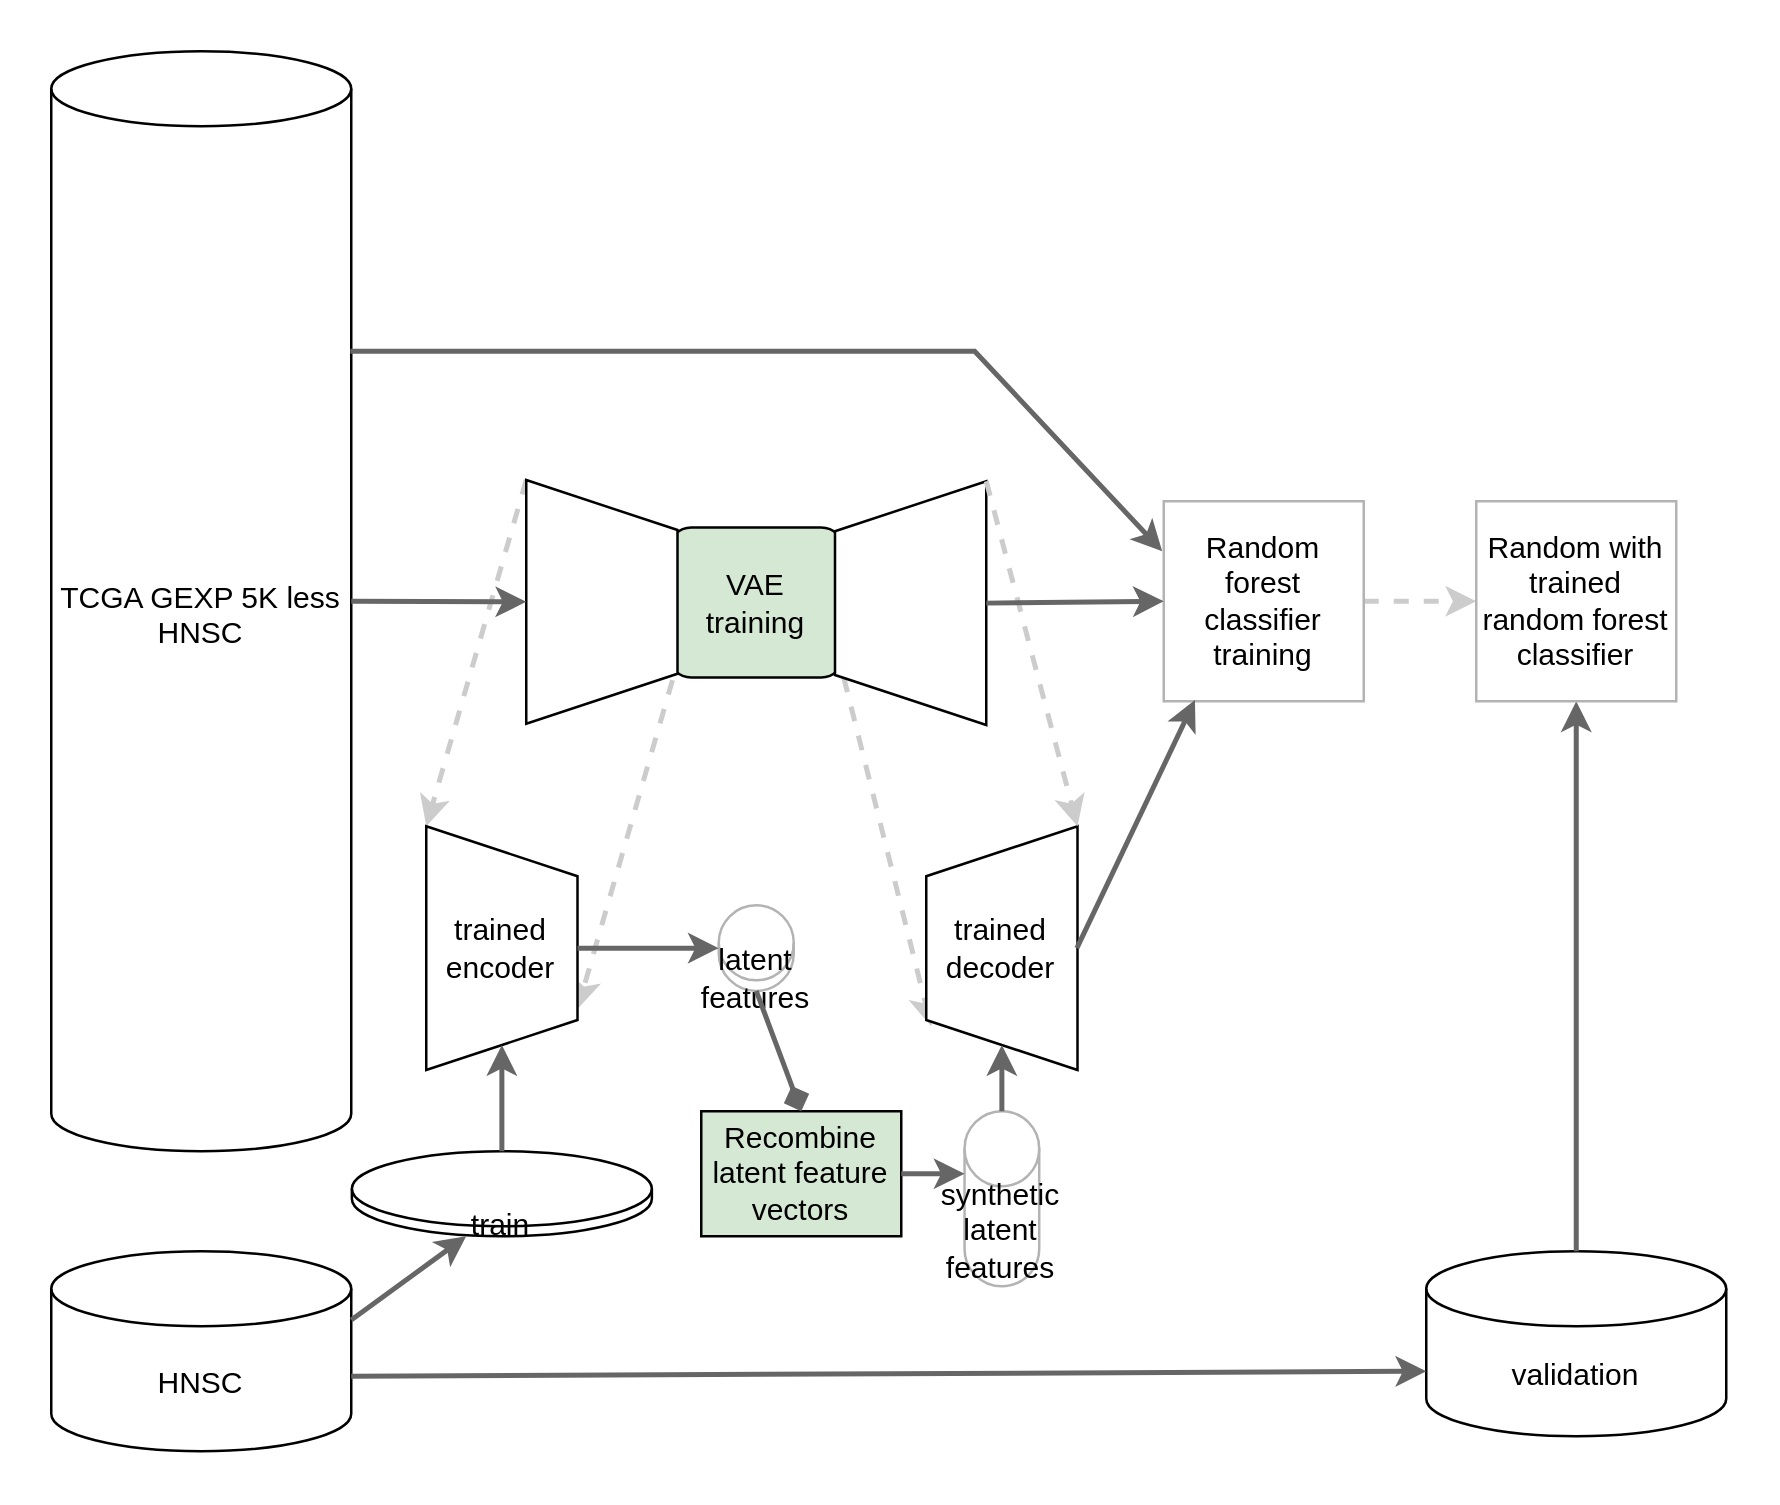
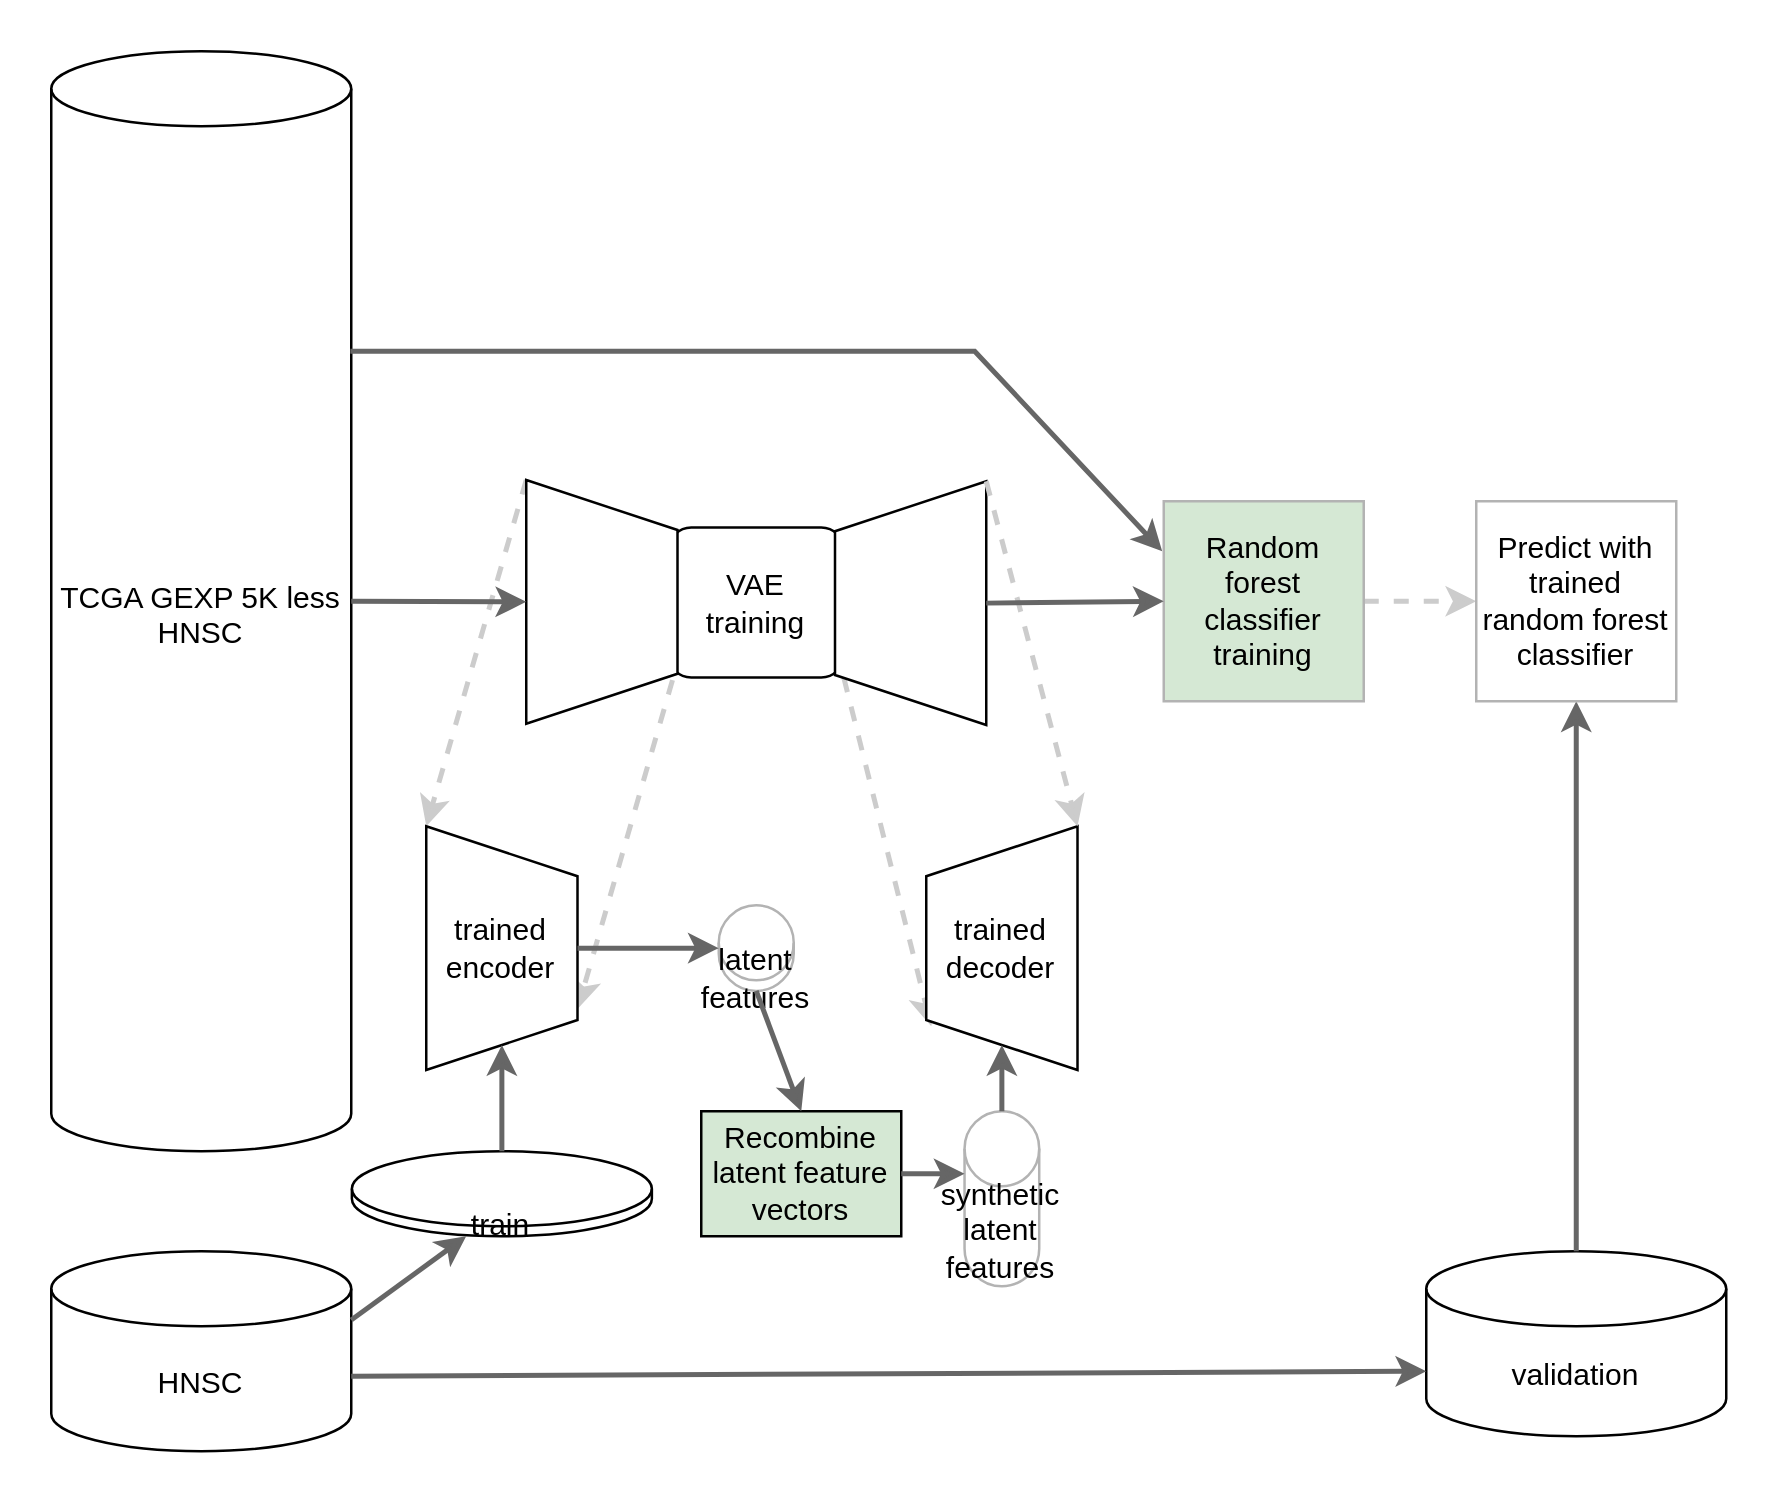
(1264, 601) -> (1264, 601)
(1576, 601) -> (1576, 601)
(756, 603) -> (756, 603)
(1131, 833) -> none
(793, 1088) -> (793, 1088)
